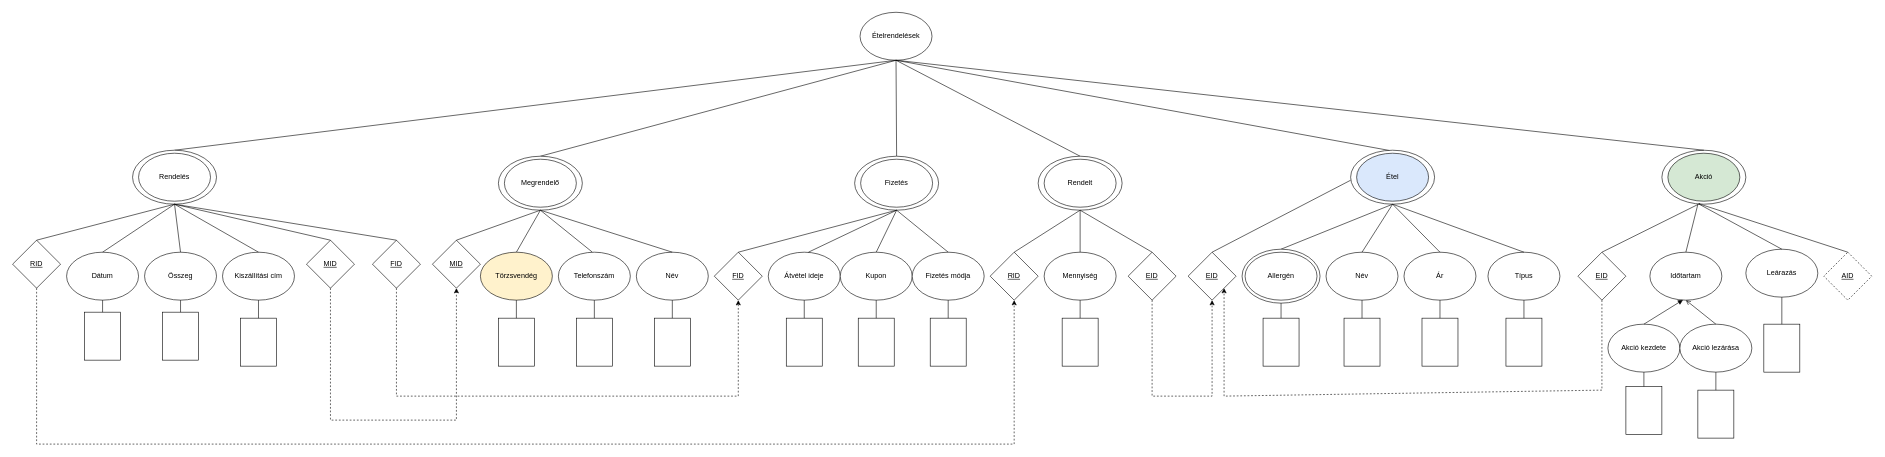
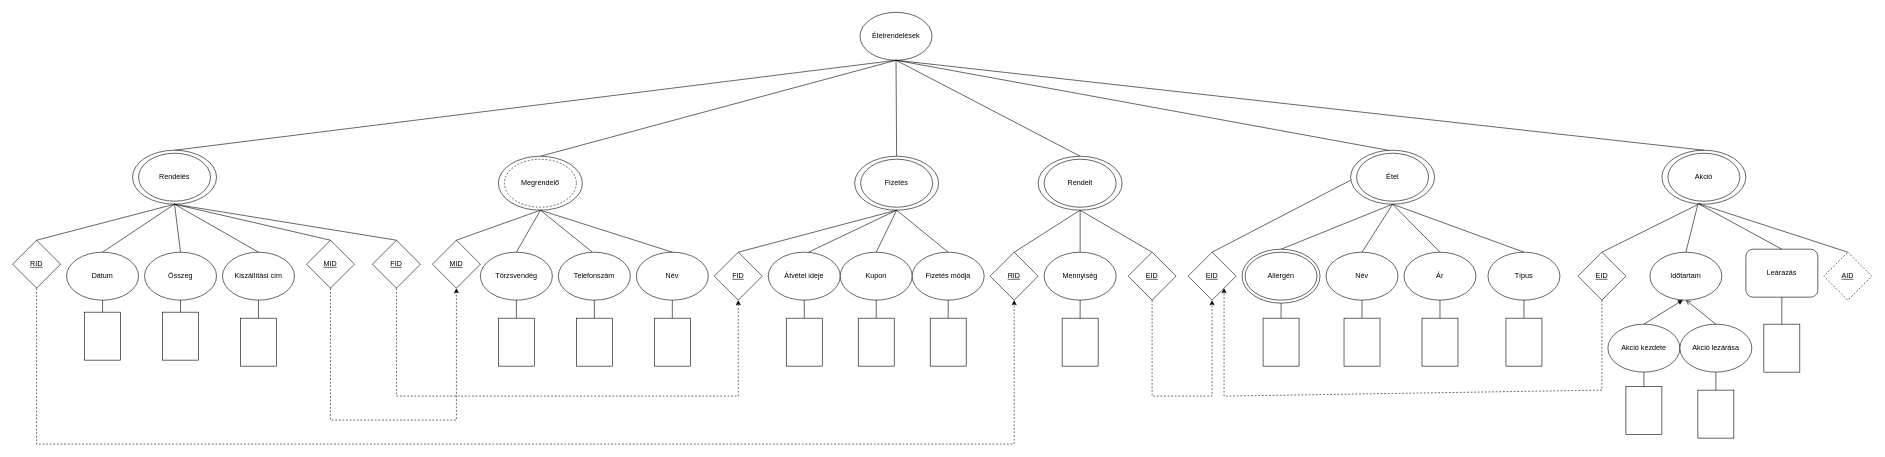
(1393, 177) -> (1393, 177)
(1704, 177) -> (1704, 177)
(540, 183) -> (540, 183)
(1782, 273) -> (1782, 273)
(516, 276) -> (516, 276)
